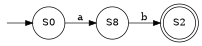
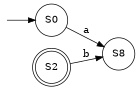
(141, 23) -> (83, 61)
